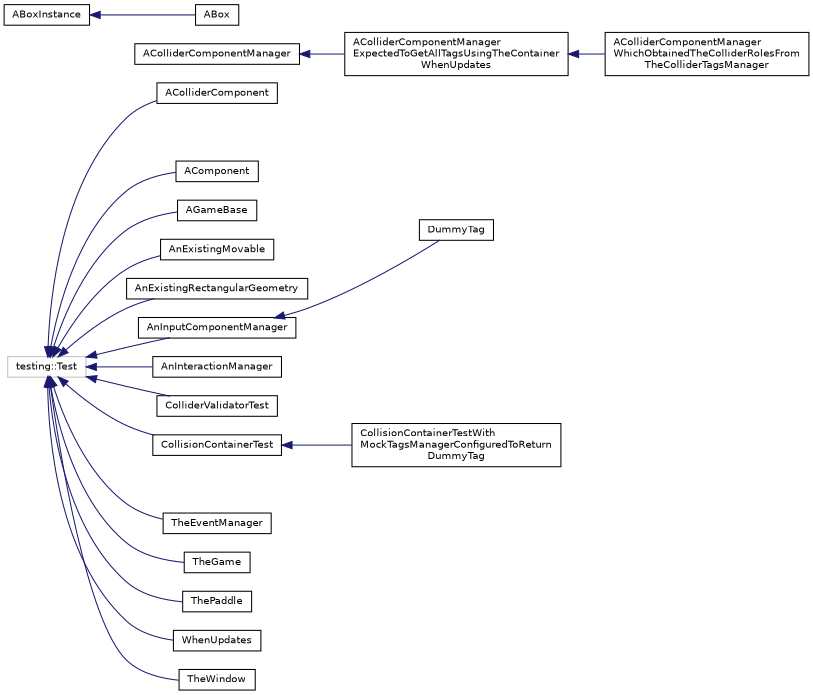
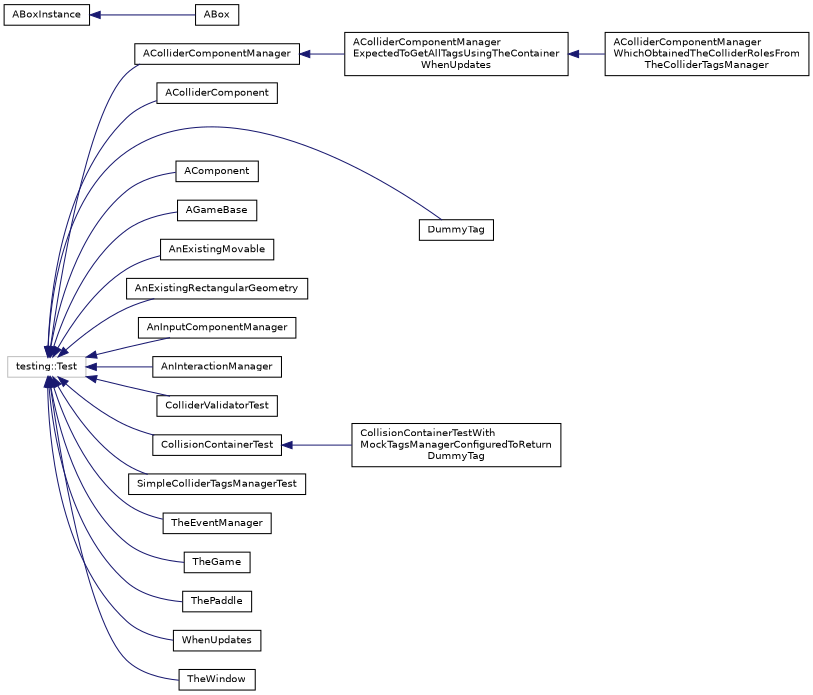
none -> (87, 161)
(365, 283) -> (185, 130)
none -> (217, 484)
